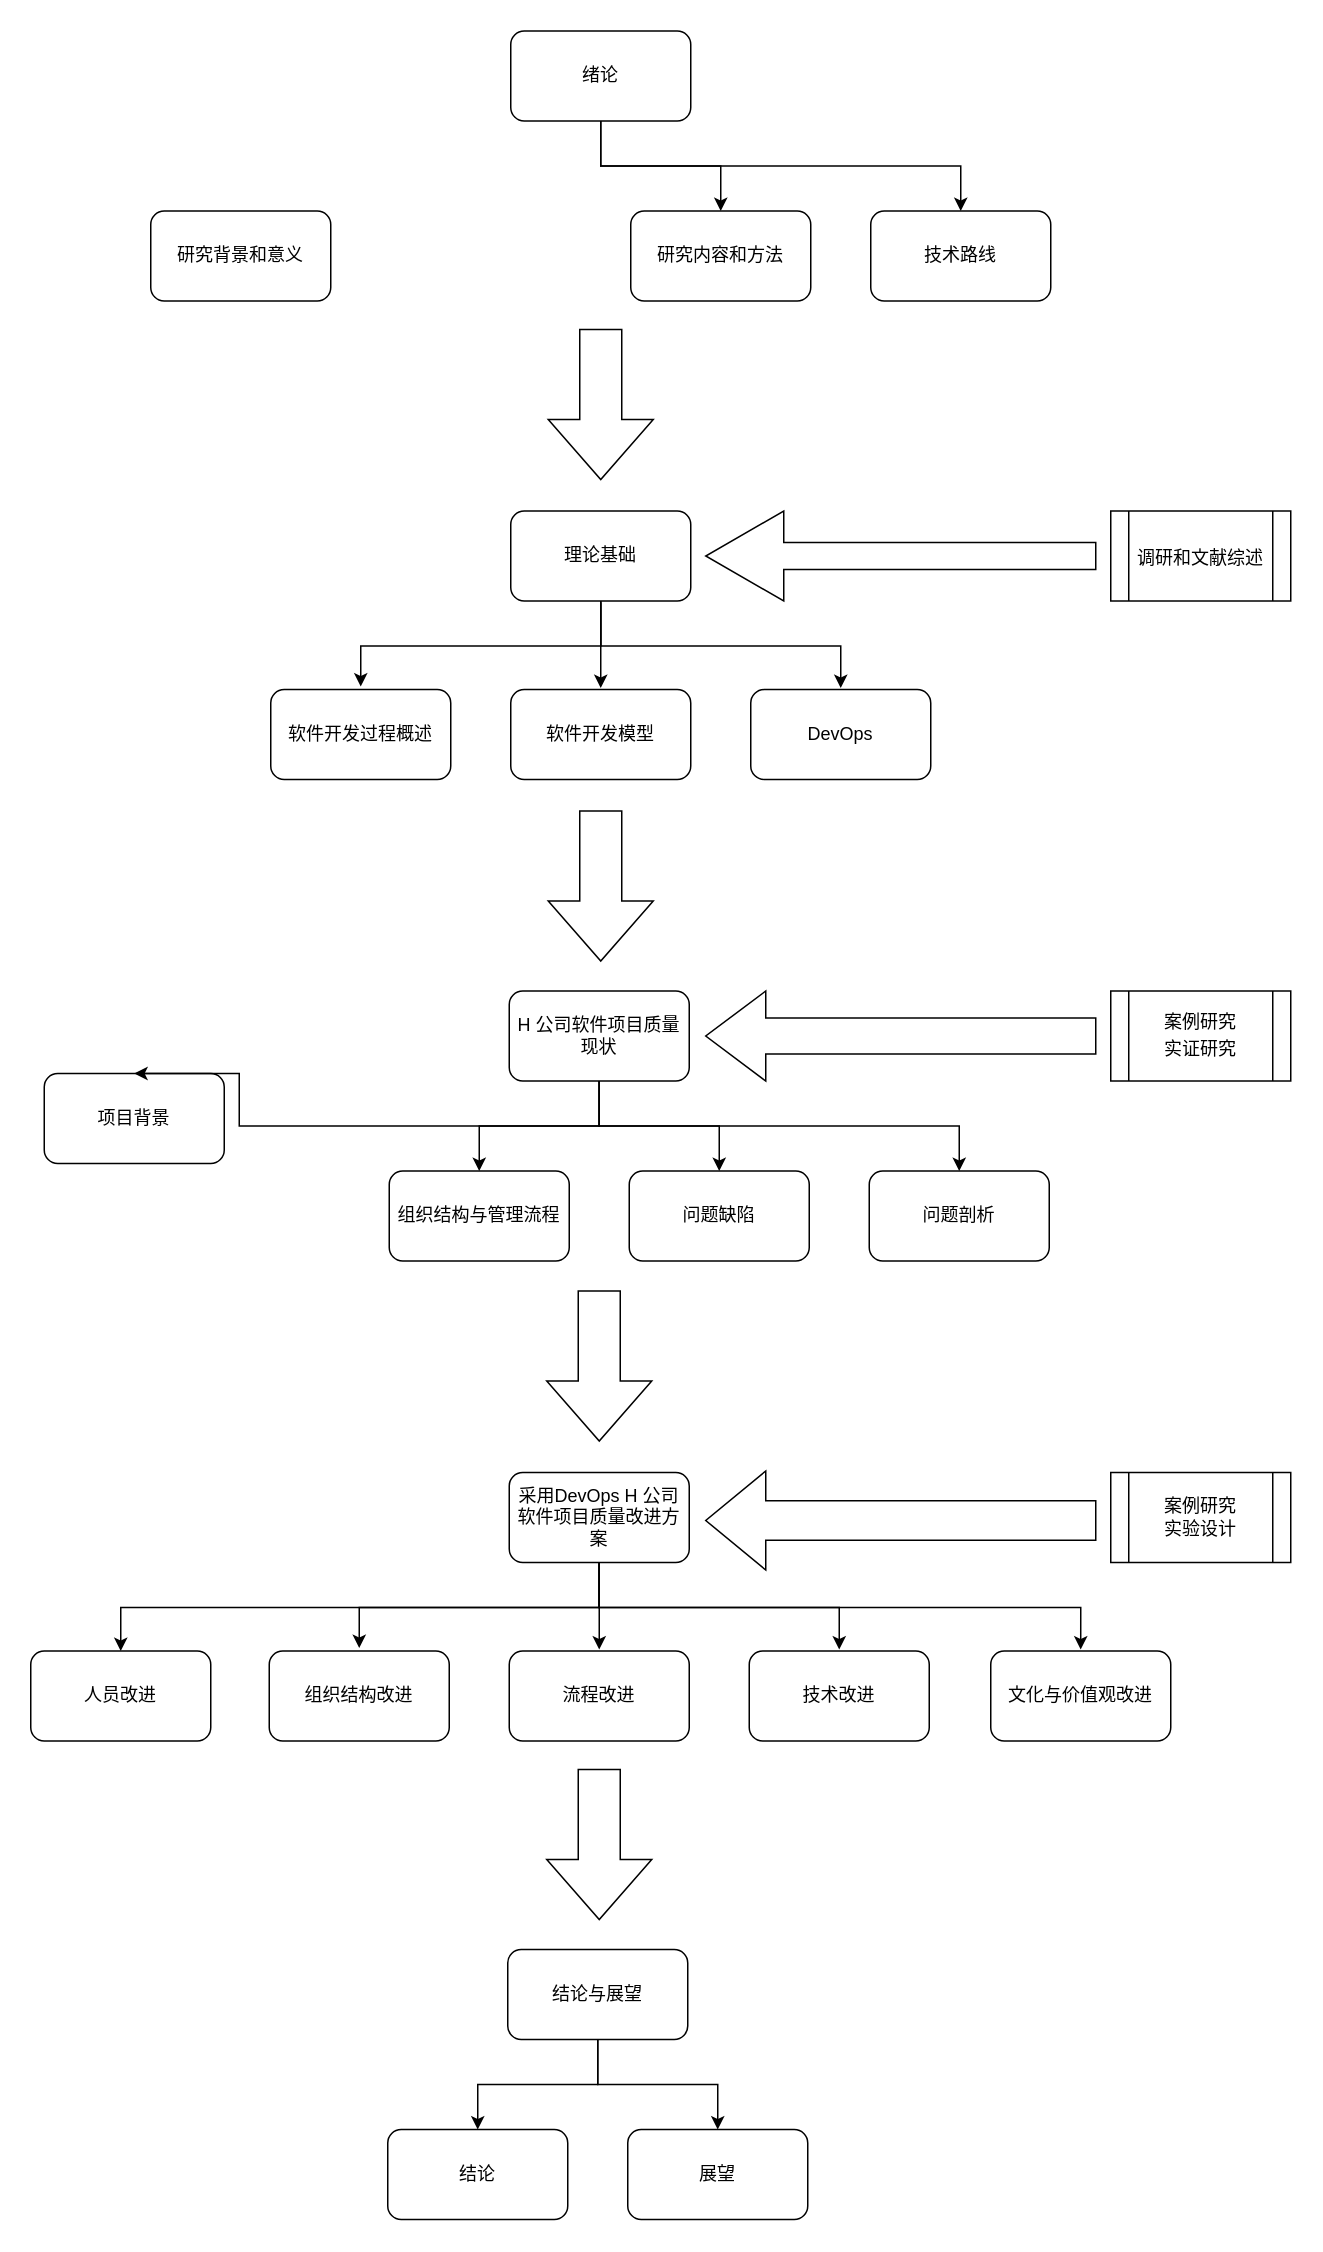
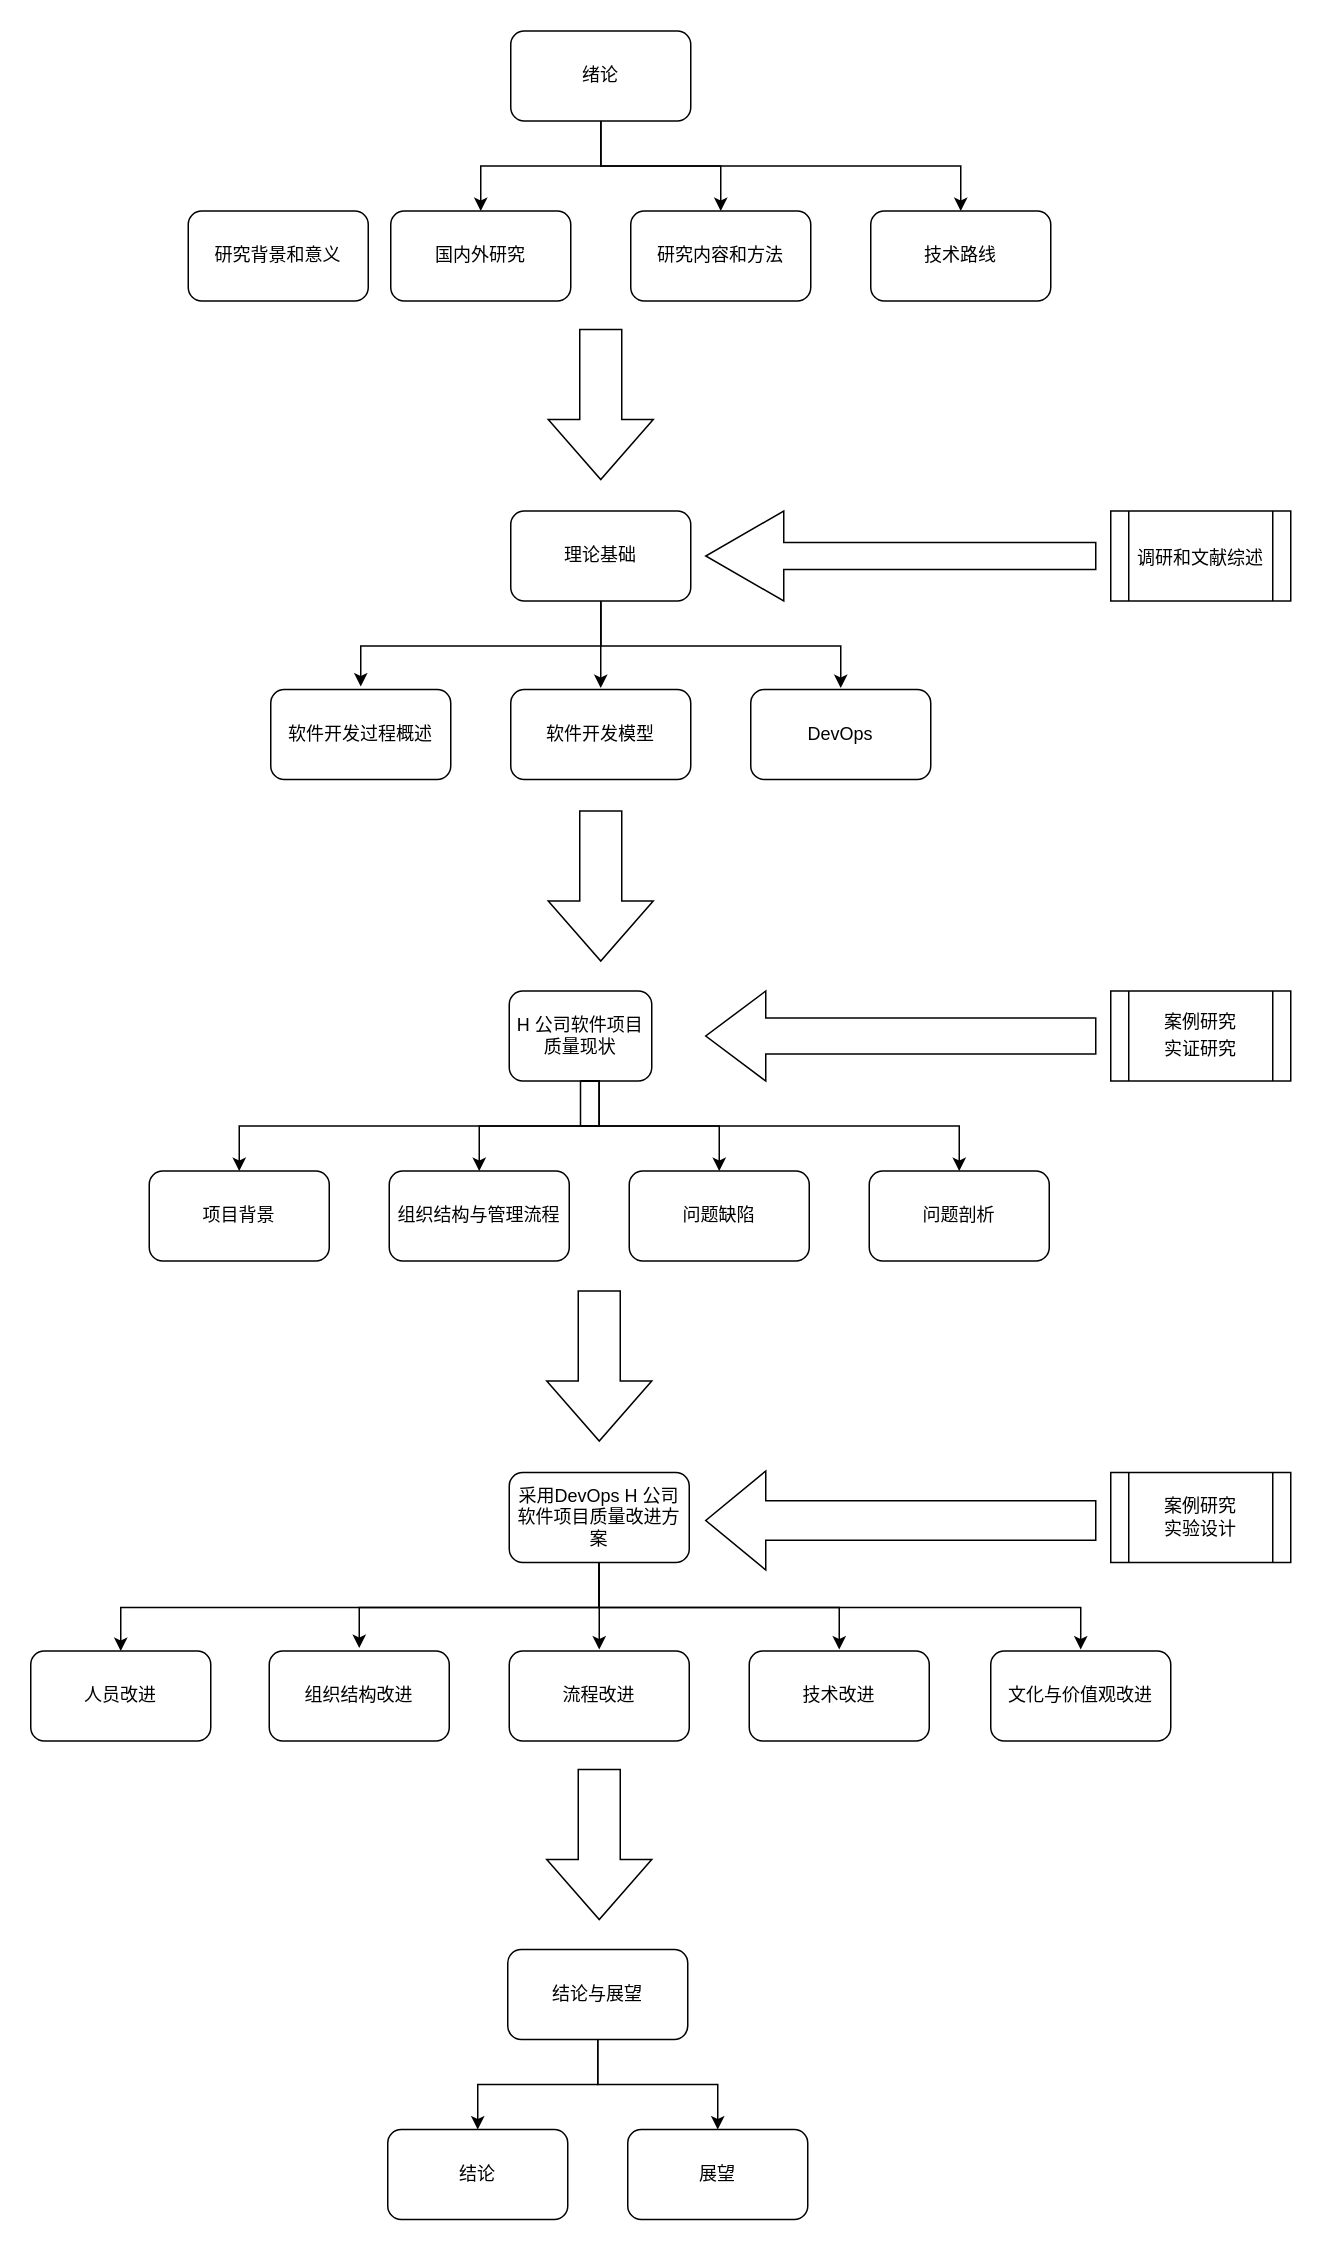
none -> (523, 166)
(241, 256) -> (278, 256)
none -> (481, 256)
(599, 1036) -> (581, 1036)
(134, 1118) -> (239, 1216)
